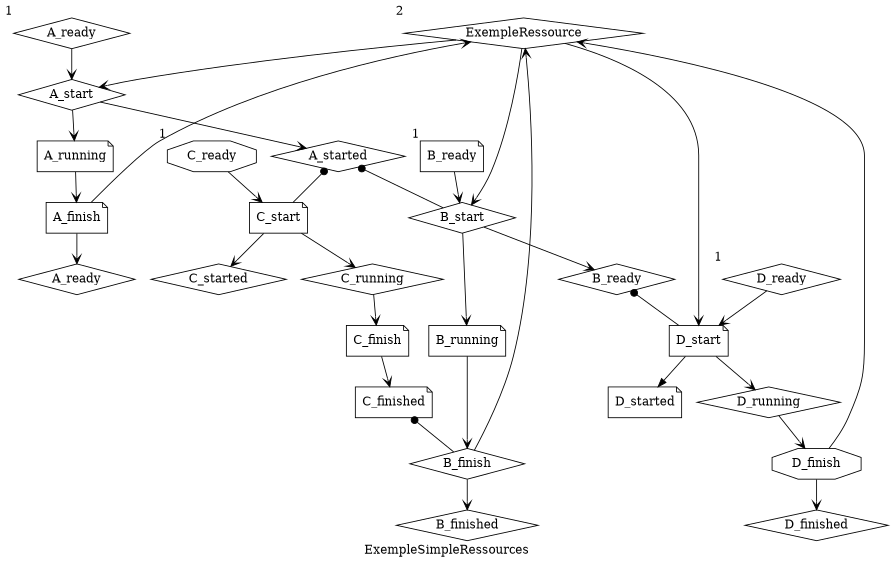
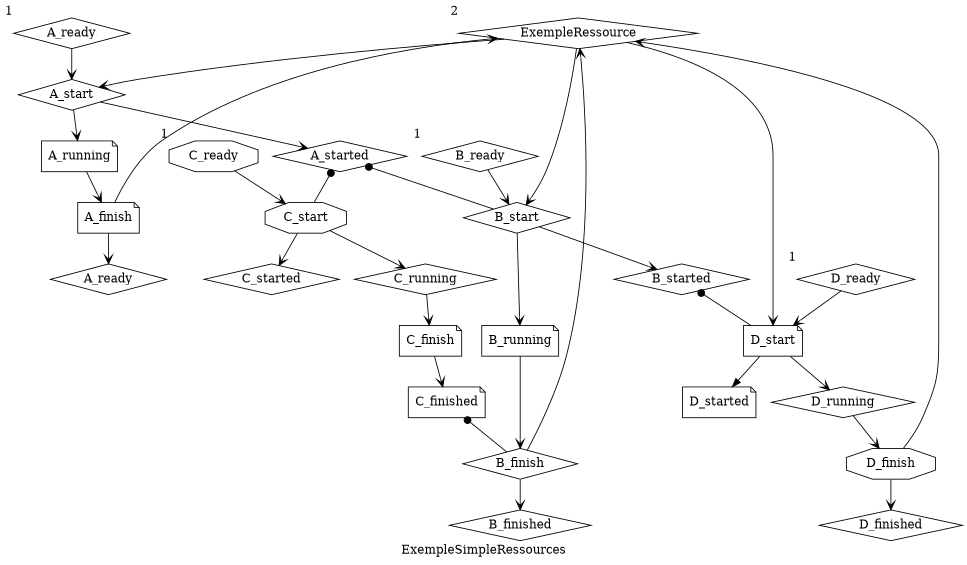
(452, 156) -> (480, 156)
(278, 218) -> (306, 218)
(617, 279) -> (682, 279)
